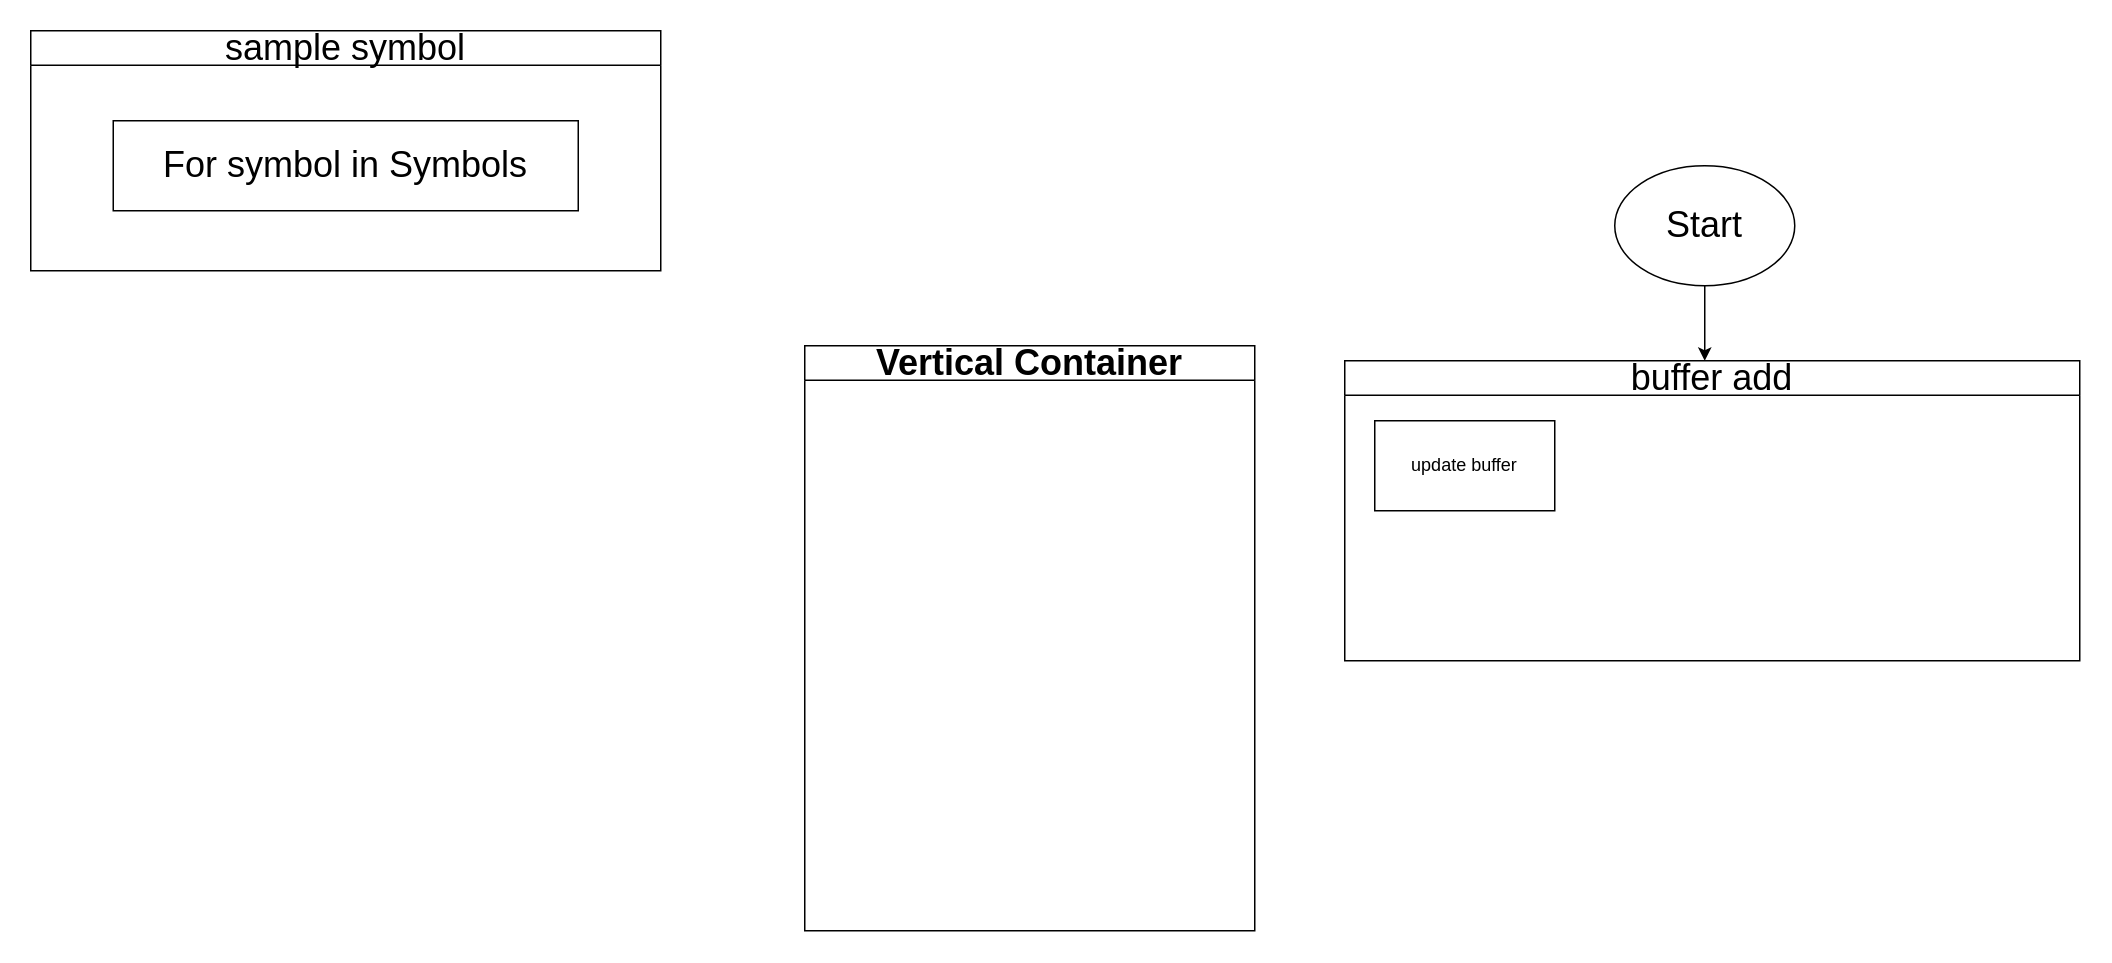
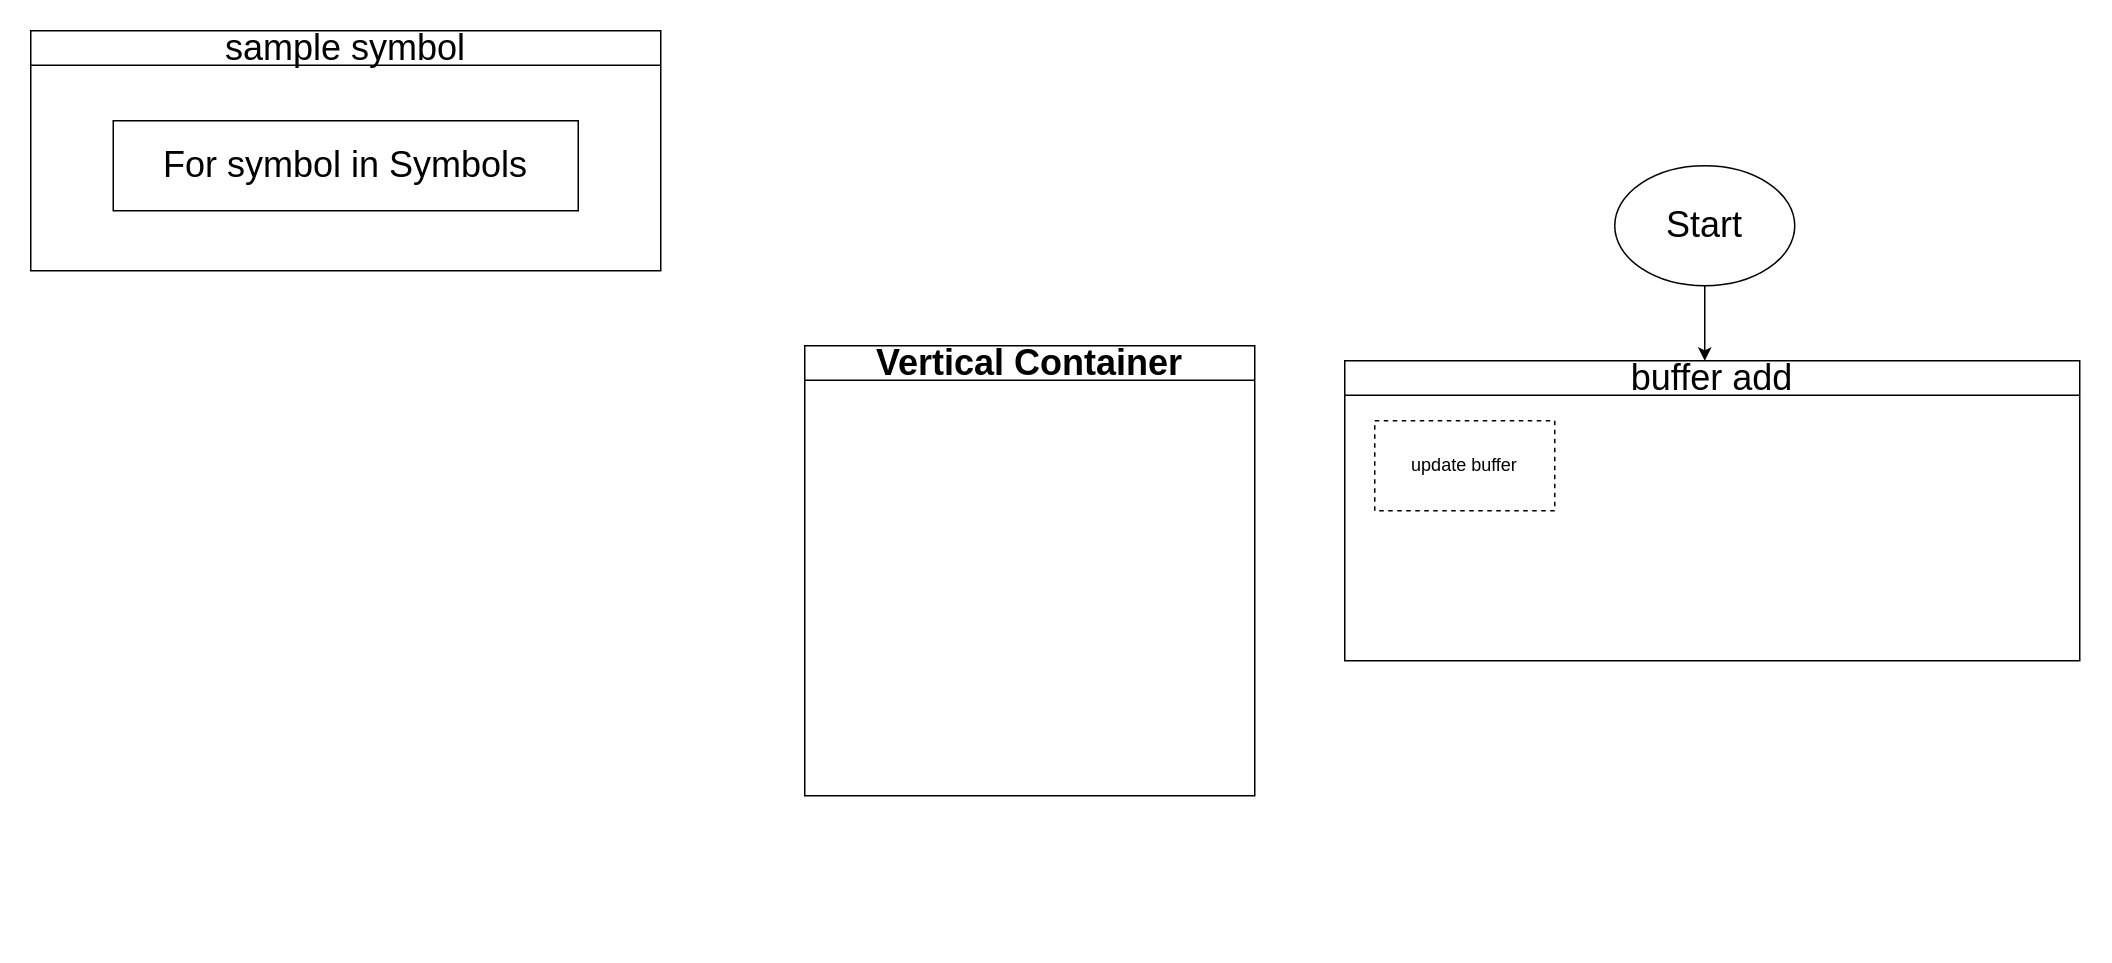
(1465, 466) -> (1465, 466)
(1030, 638) -> (1030, 571)
